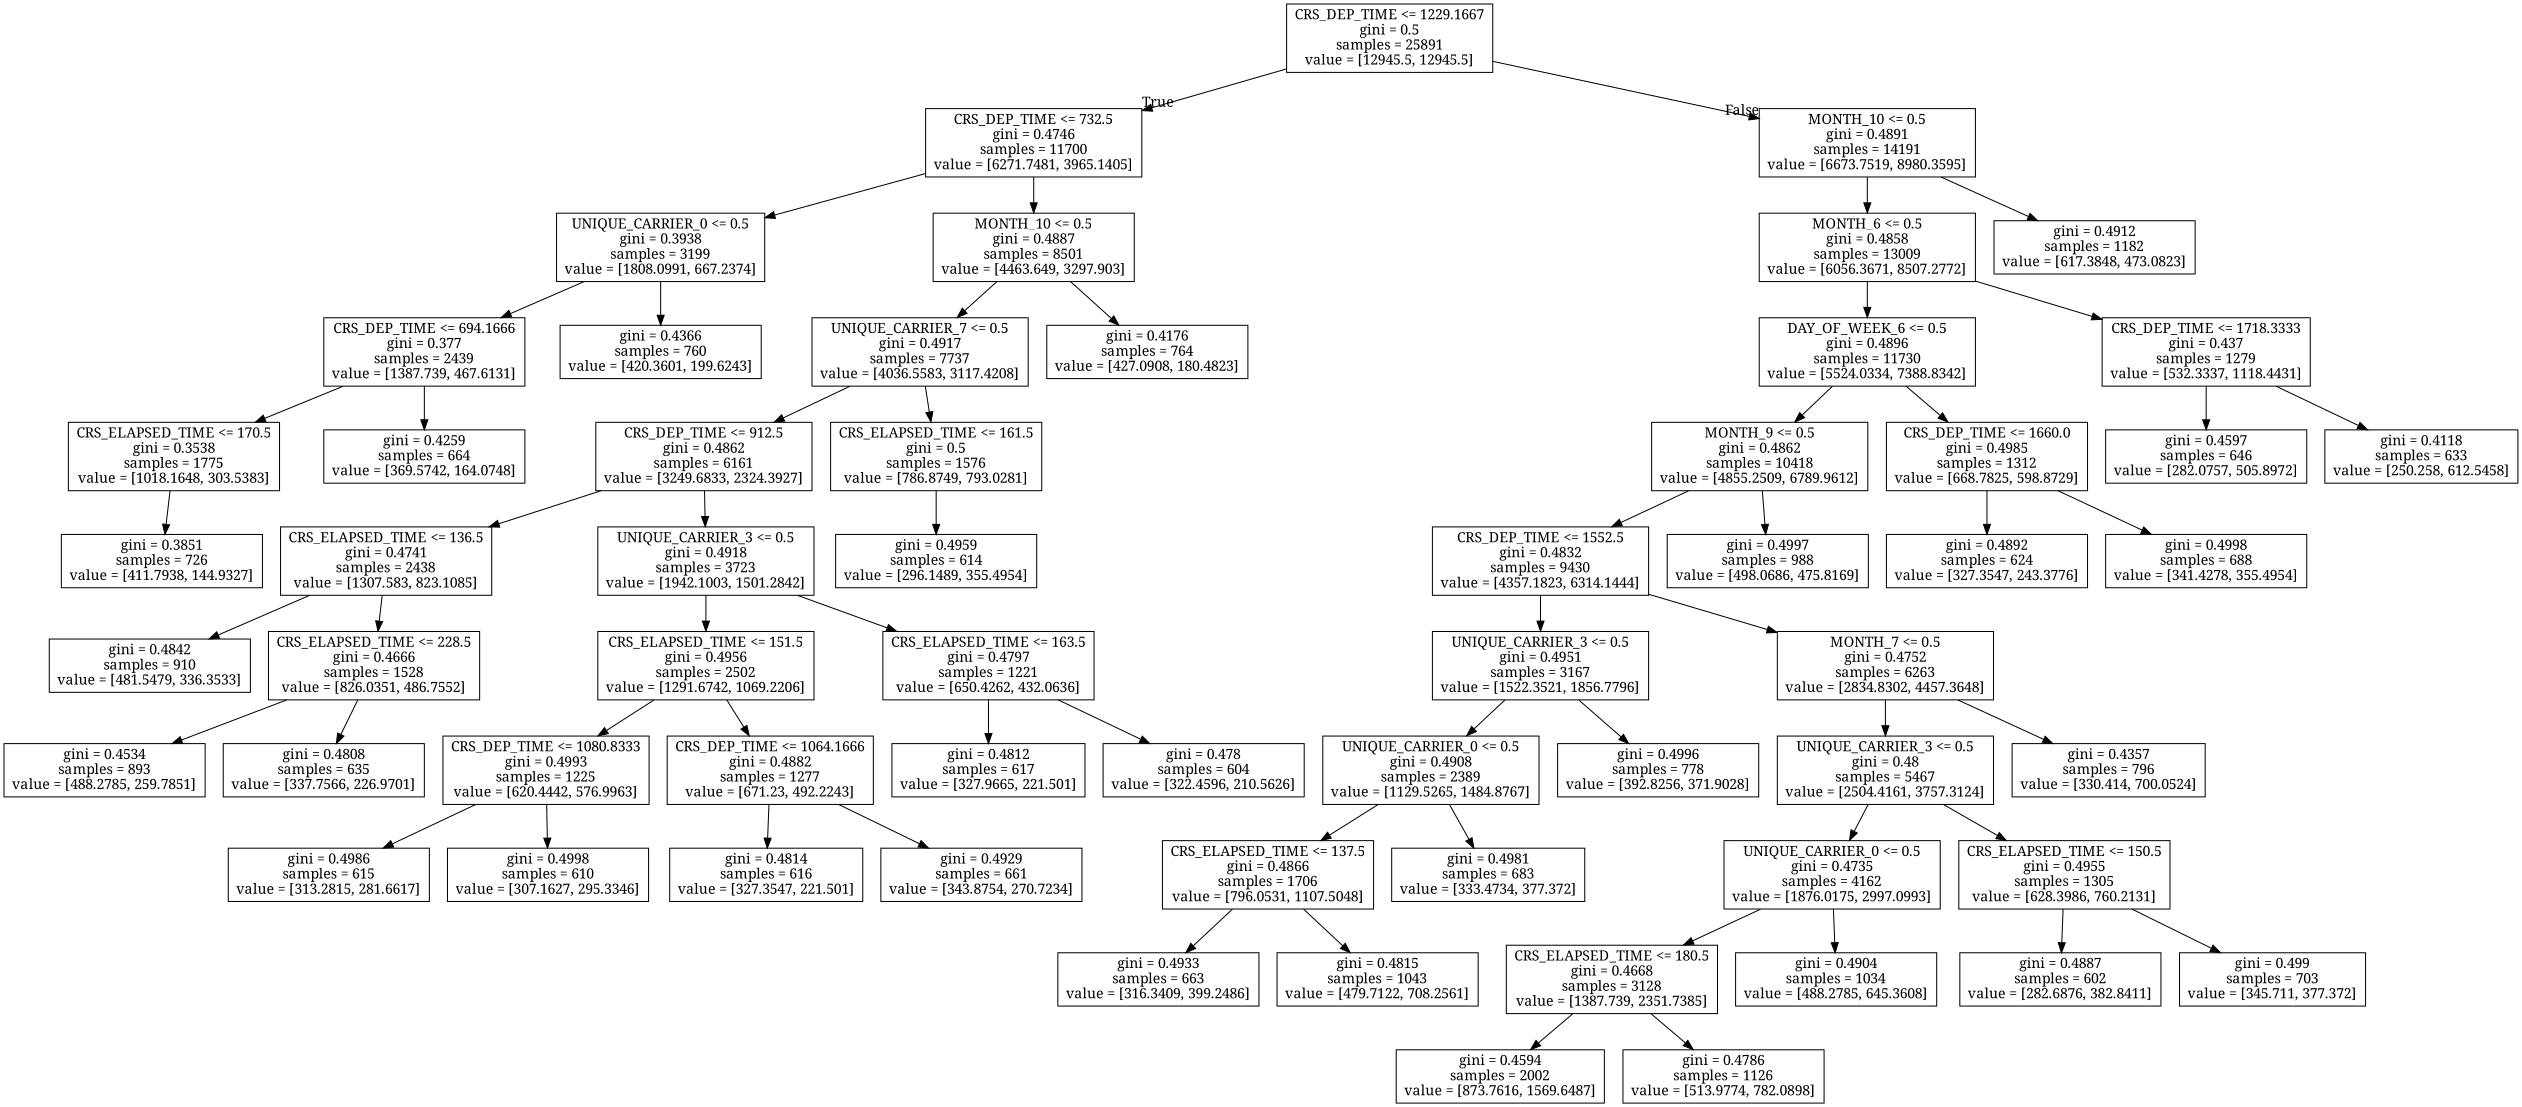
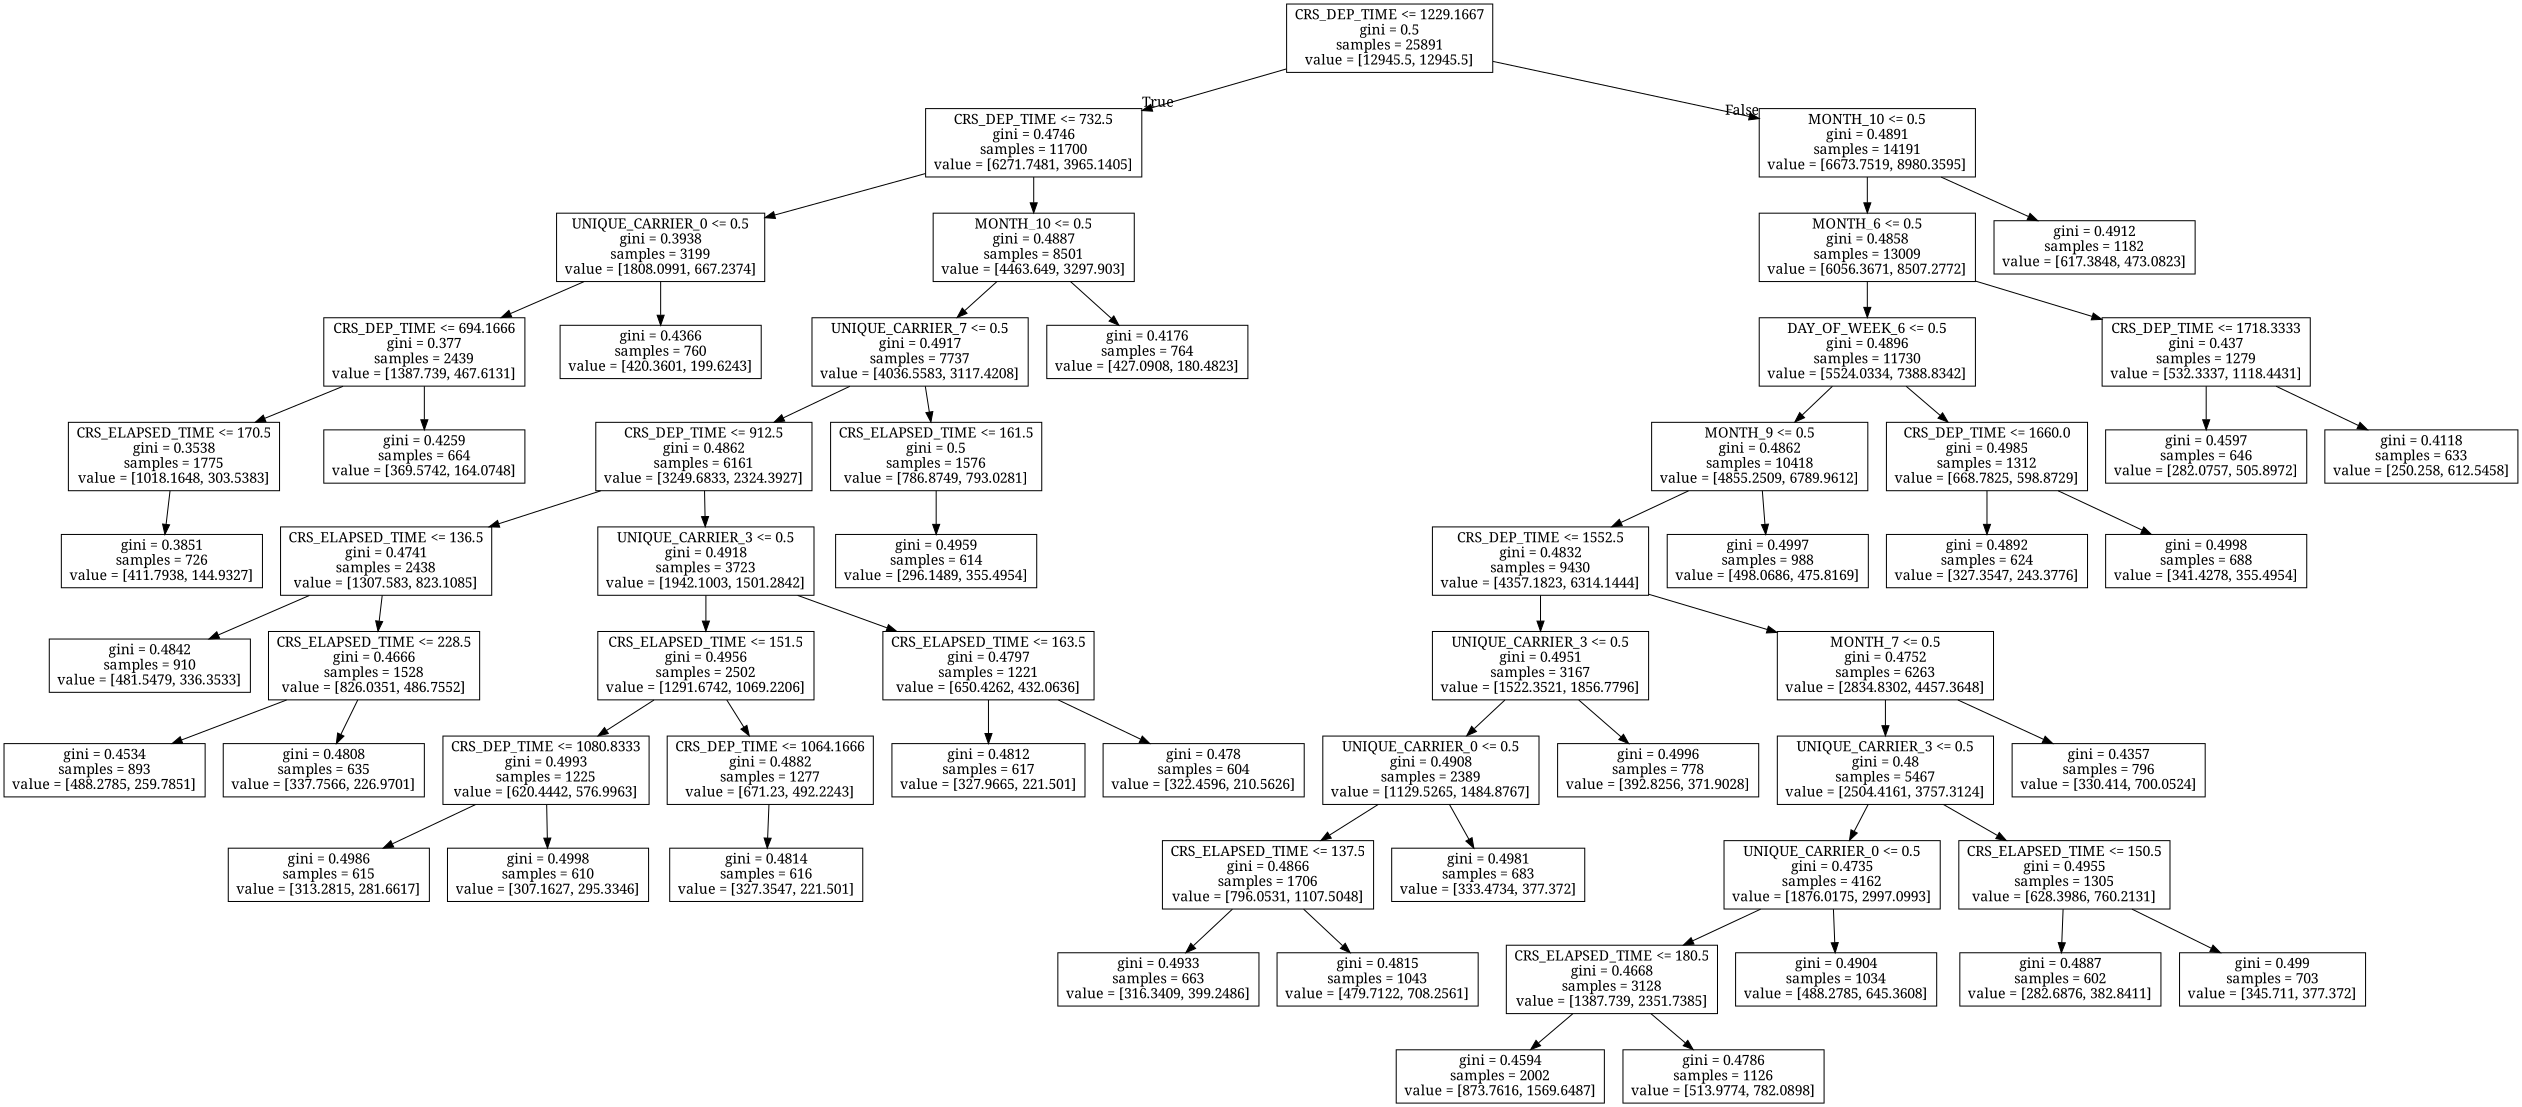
(981, 875) -> none
